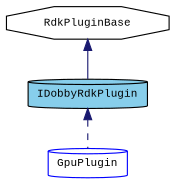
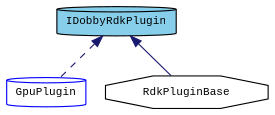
(88, 65) -> (155, 60)
